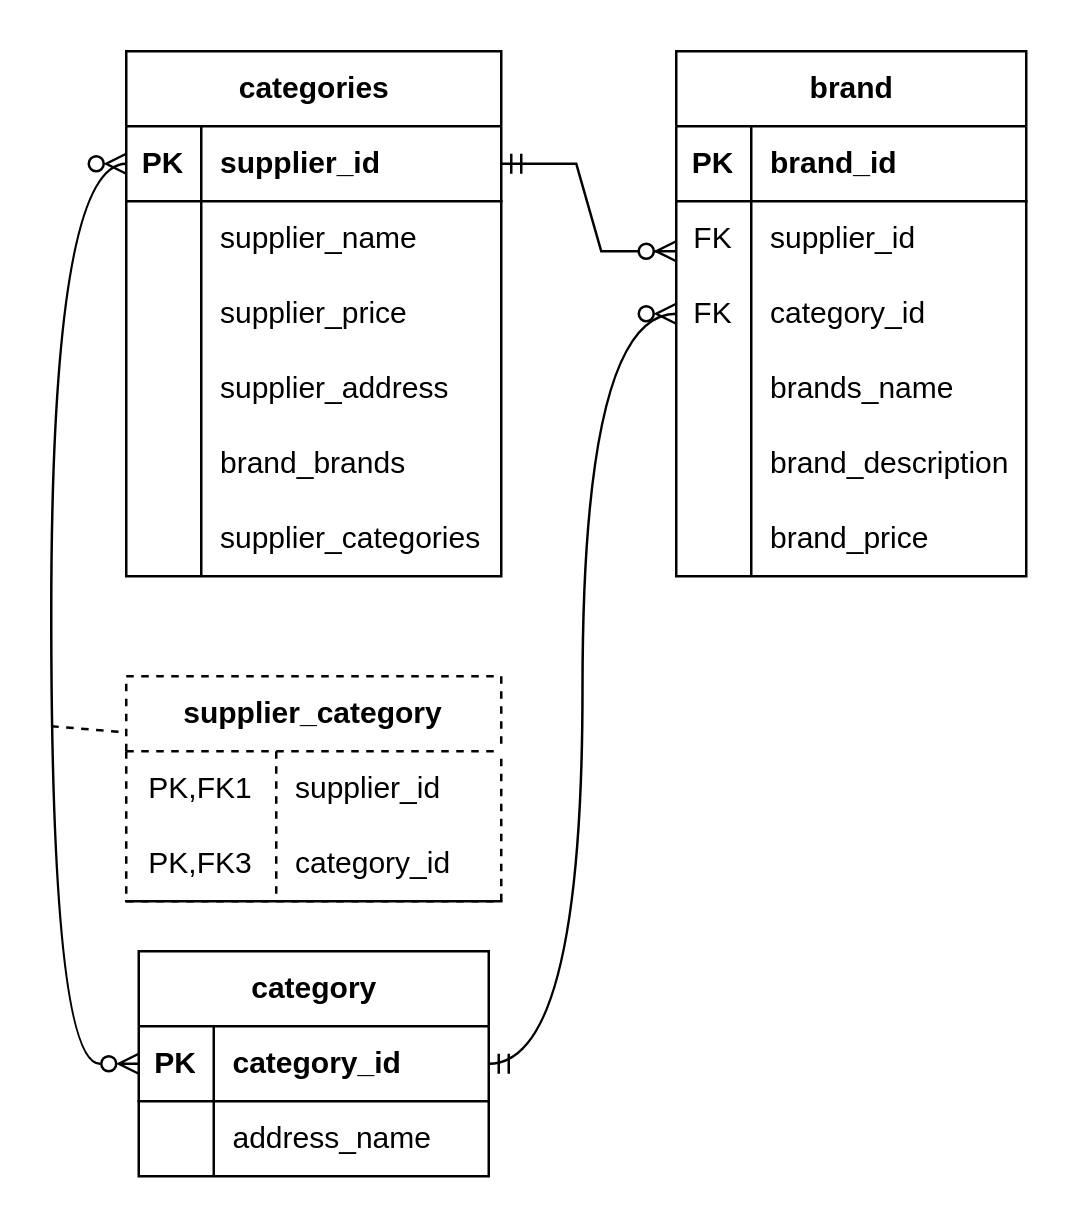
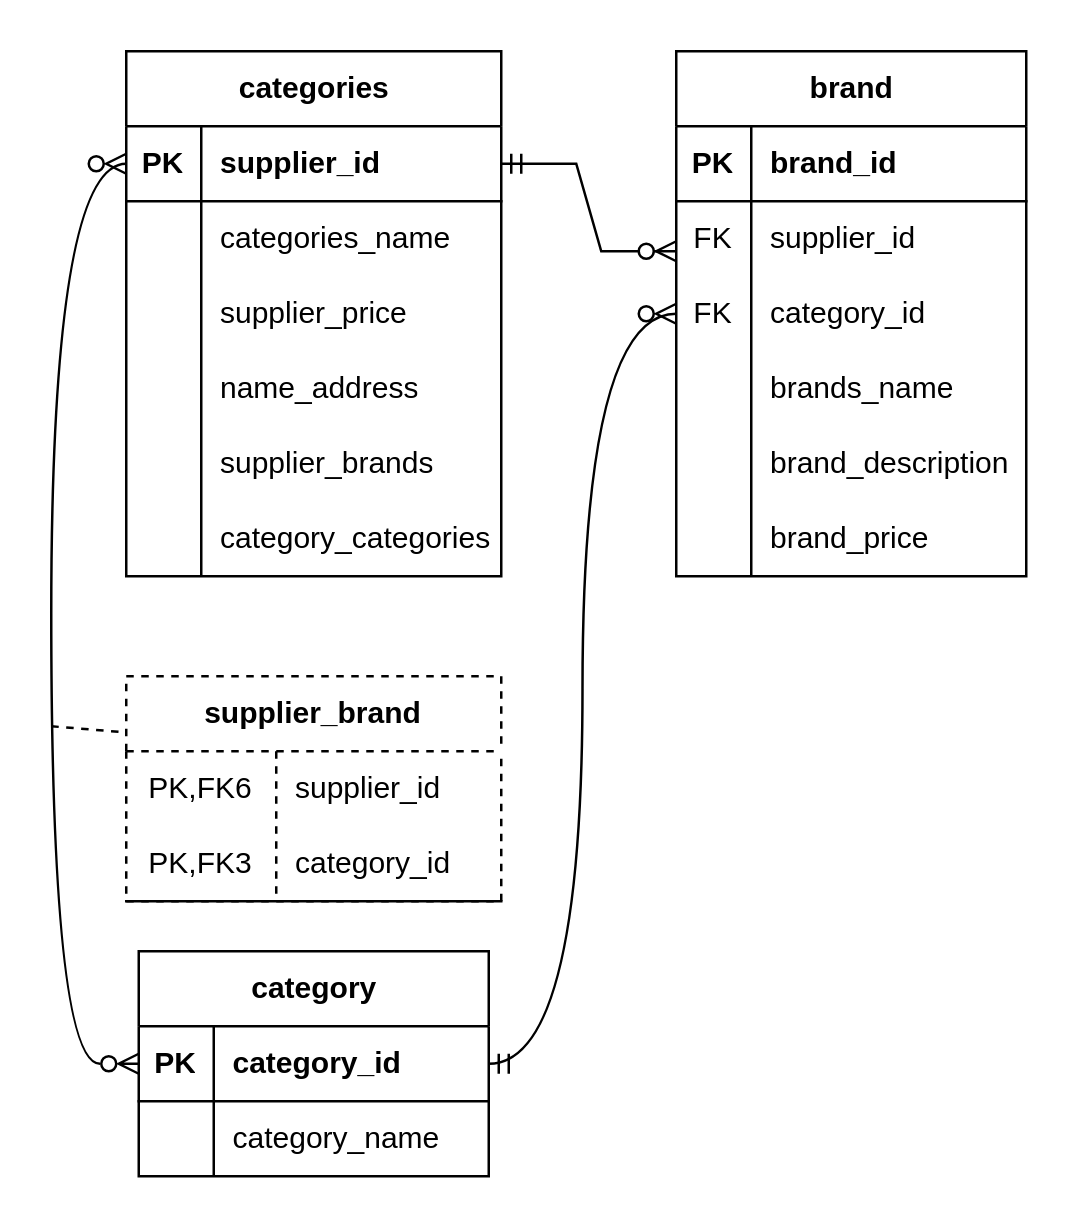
(323, 239) -> (343, 239)
(348, 389) -> (322, 389)
(322, 464) -> (339, 464)
(361, 539) -> (361, 539)
(314, 714) -> (314, 714)
(201, 789) -> (201, 789)
(335, 1139) -> (343, 1139)
